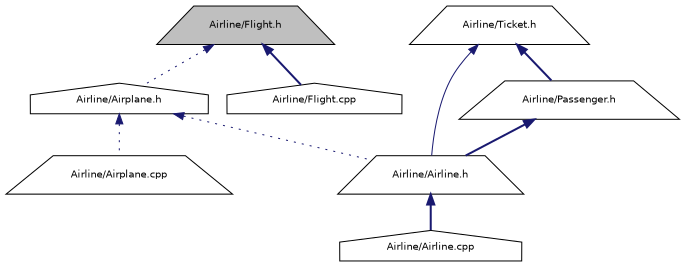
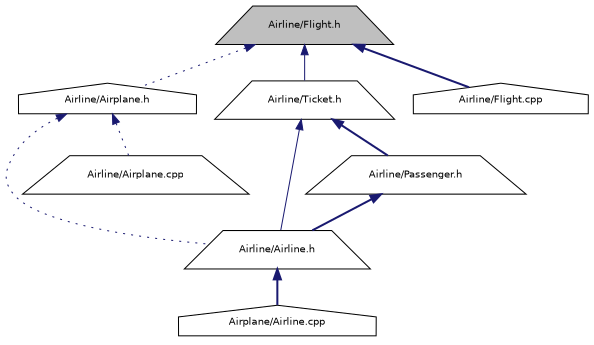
none -> (305, 68)
(431, 247) -> (277, 322)
